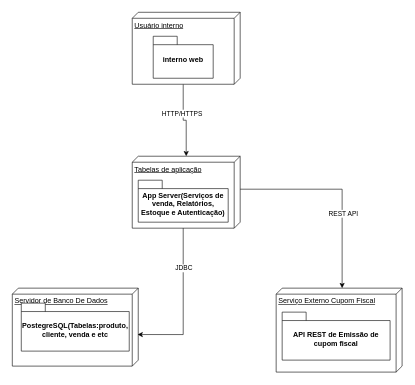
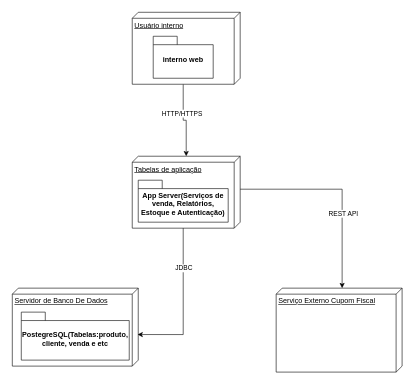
(75, 327) -> (75, 336)
(336, 336) -> none
